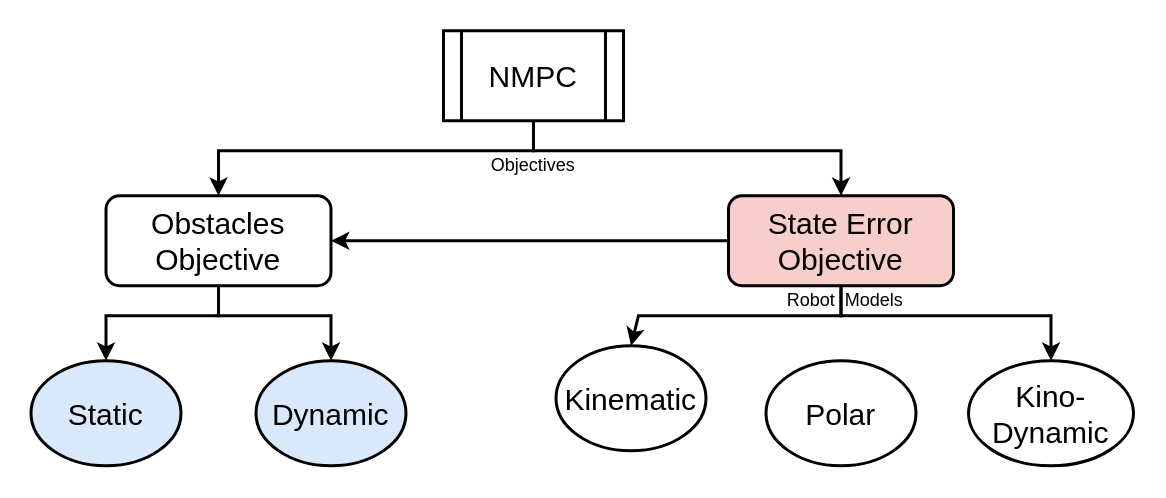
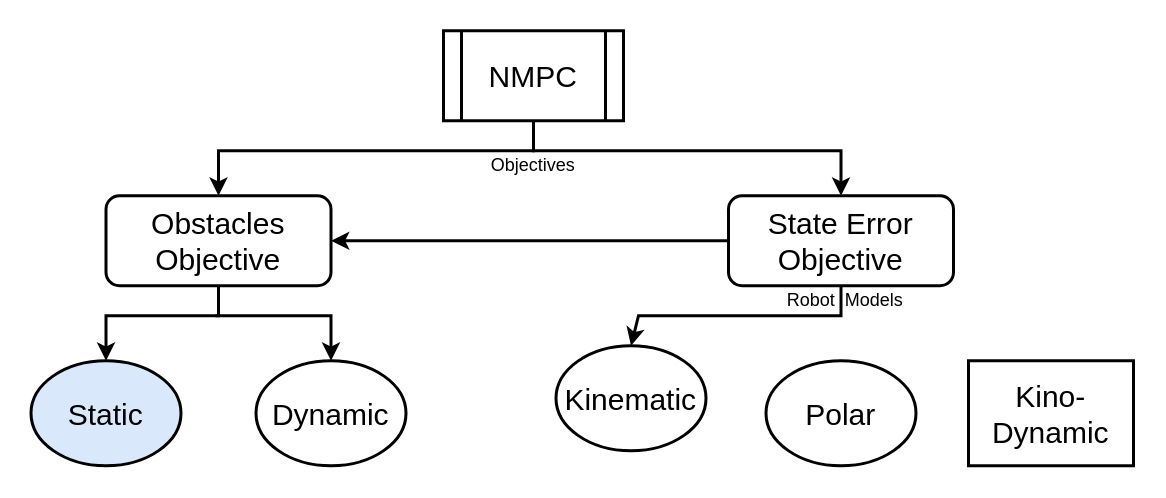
(841, 241) -> (841, 241)
(962, 316) -> none
(331, 413) -> (331, 413)
(1051, 413) -> (1051, 413)
